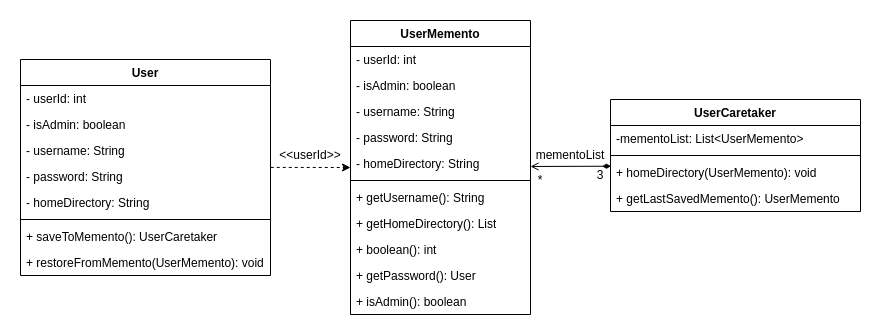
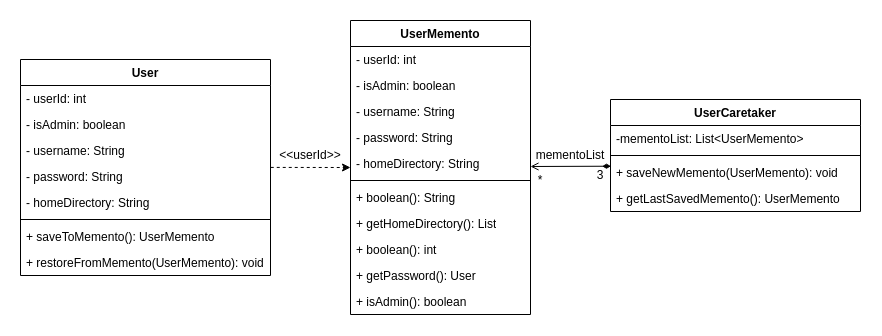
(723, 174) -> (728, 174)
(428, 199) -> (413, 199)
(129, 238) -> (123, 238)
